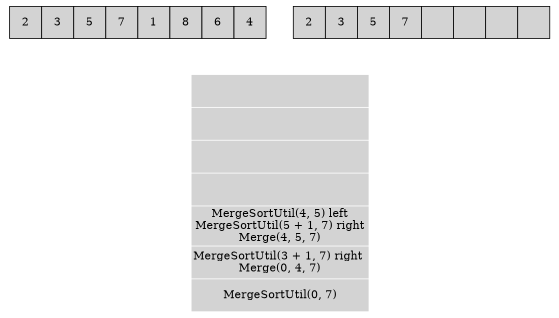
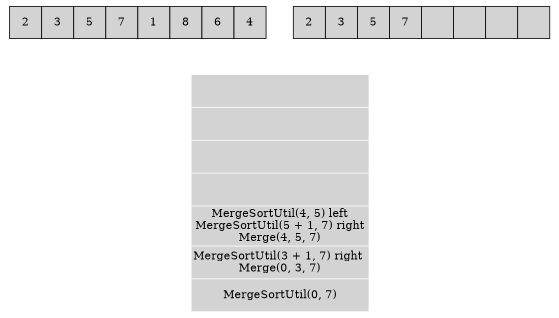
(280, 268) -> (280, 268)
